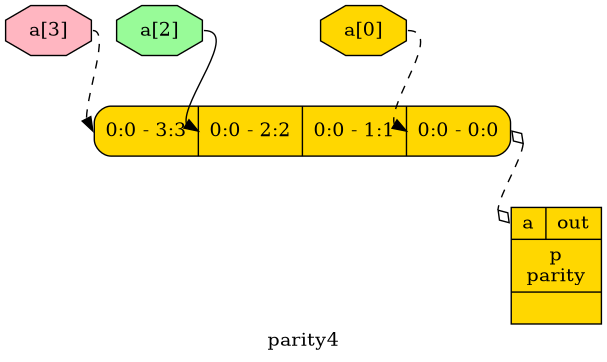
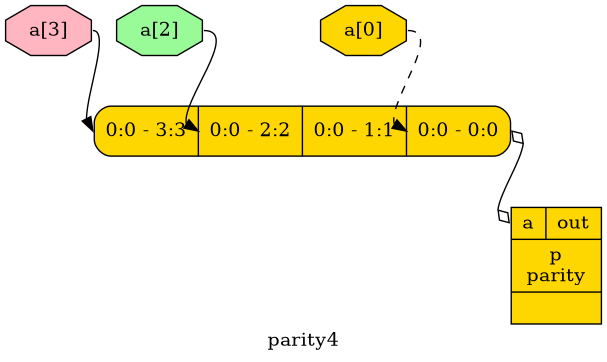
(95, 73) -> (95, 73)
(511, 177) -> (511, 177)
